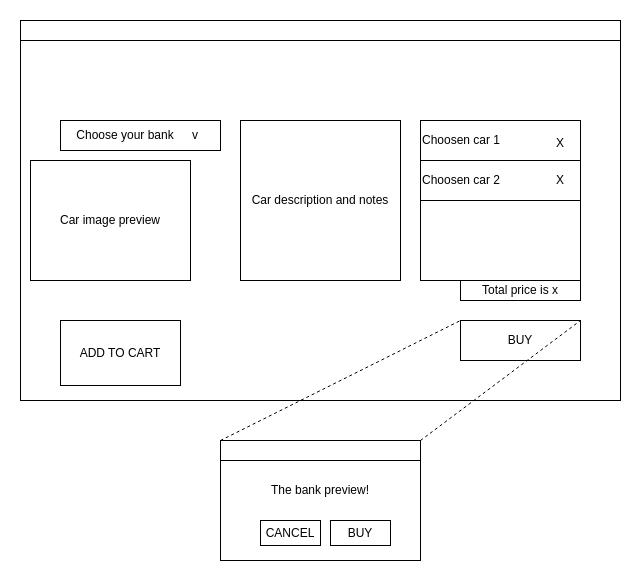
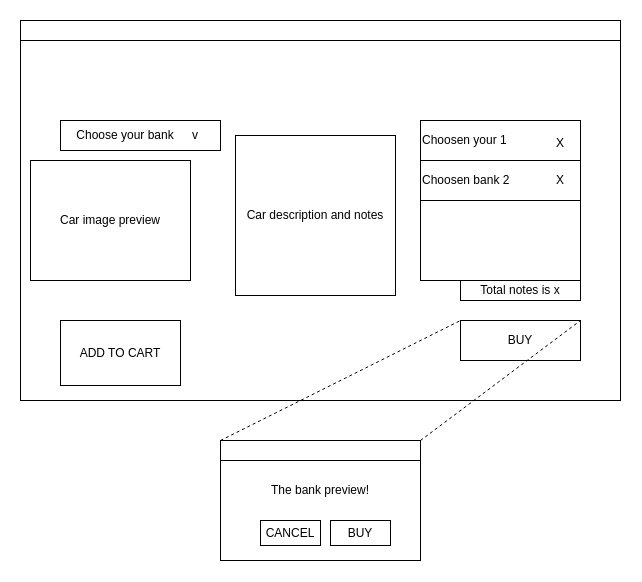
(463, 141) -> (466, 141)
(463, 181) -> (466, 181)
(321, 201) -> (316, 216)
(521, 291) -> (521, 291)
